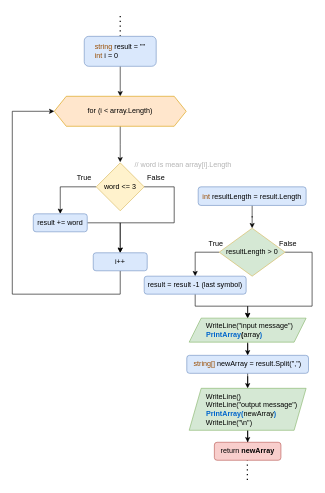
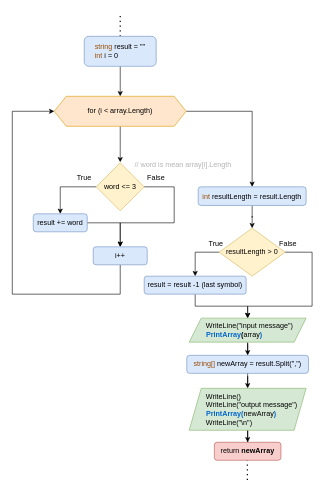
none -> (251, 111)
(252, 252) -> (252, 252)
(120, 262) -> (120, 256)
